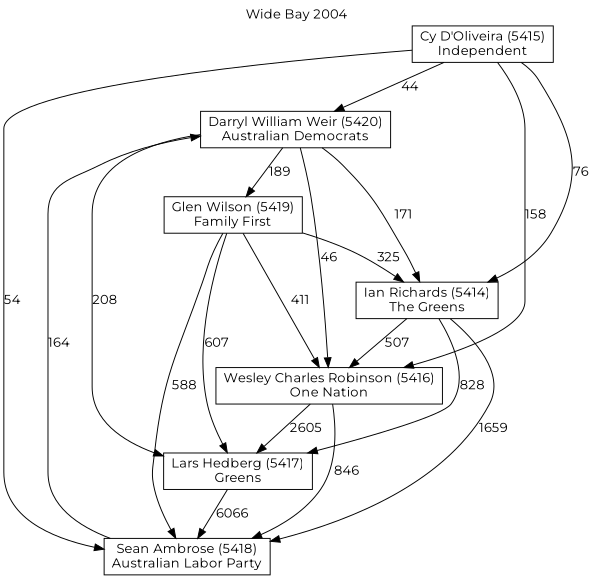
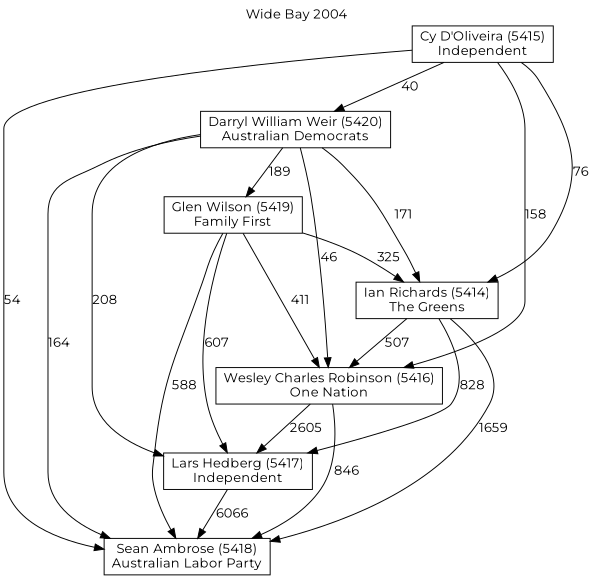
(410, 87) -> (410, 87)
(48, 305) -> (48, 296)
(238, 471) -> (238, 471)
